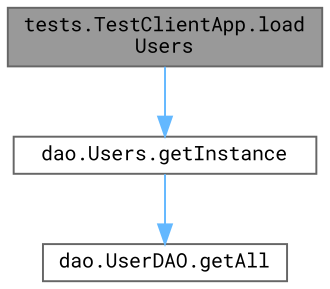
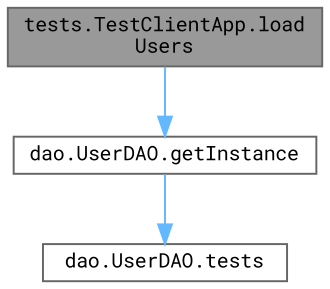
(165, 155) -> (165, 155)
(165, 263) -> (165, 263)
